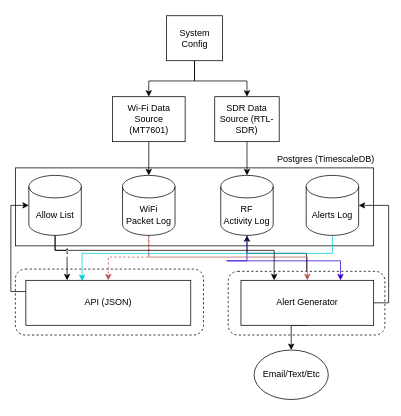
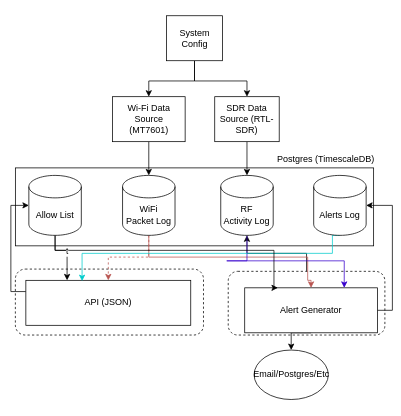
(333, 205) -> (340, 205)
(308, 303) -> (311, 310)
(292, 375) -> (292, 375)
